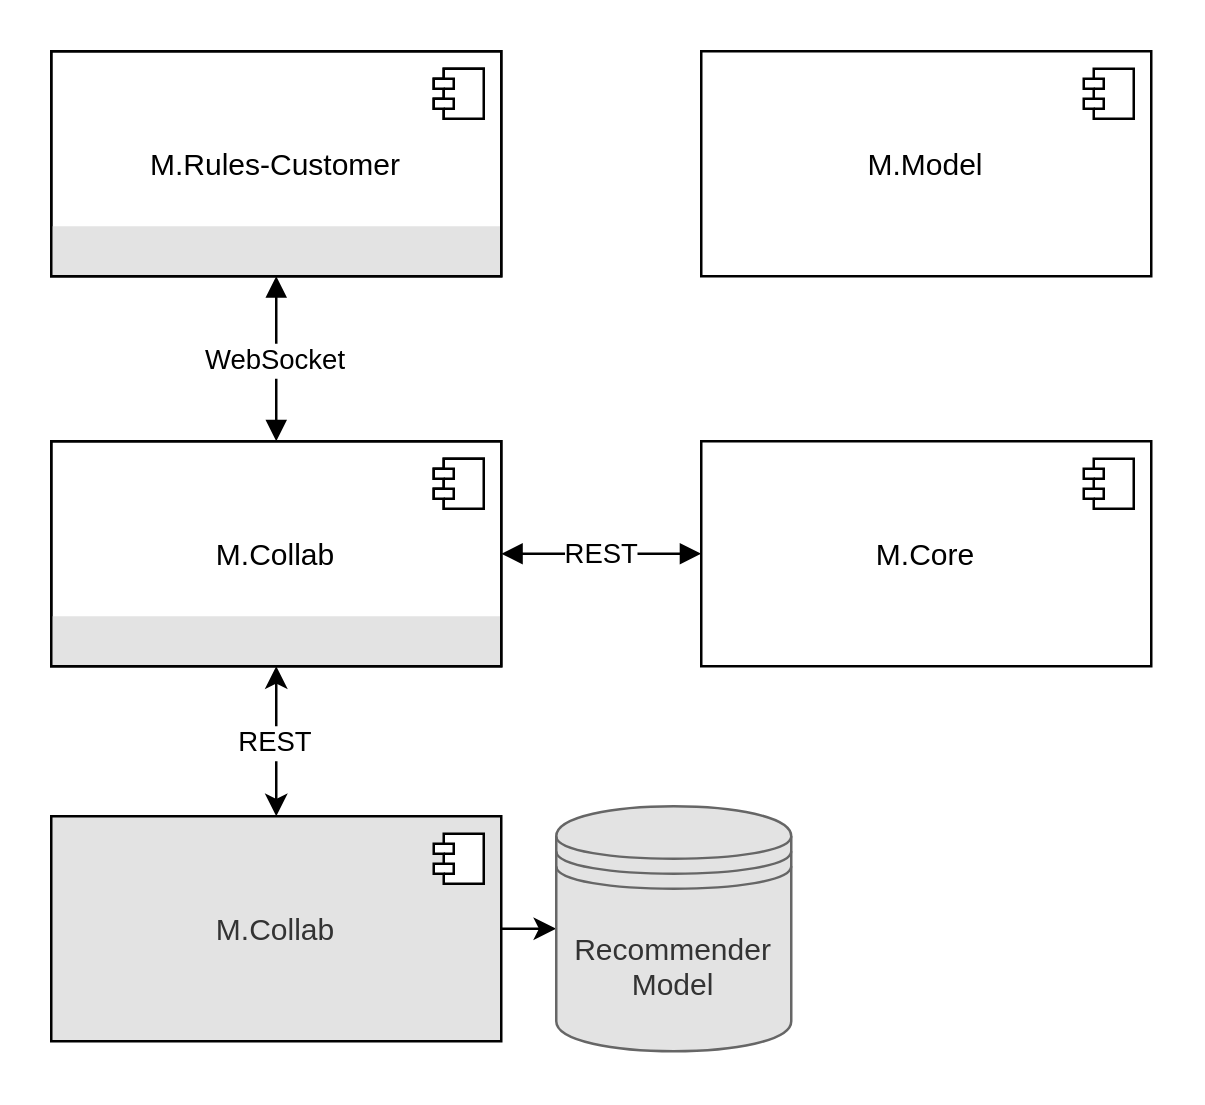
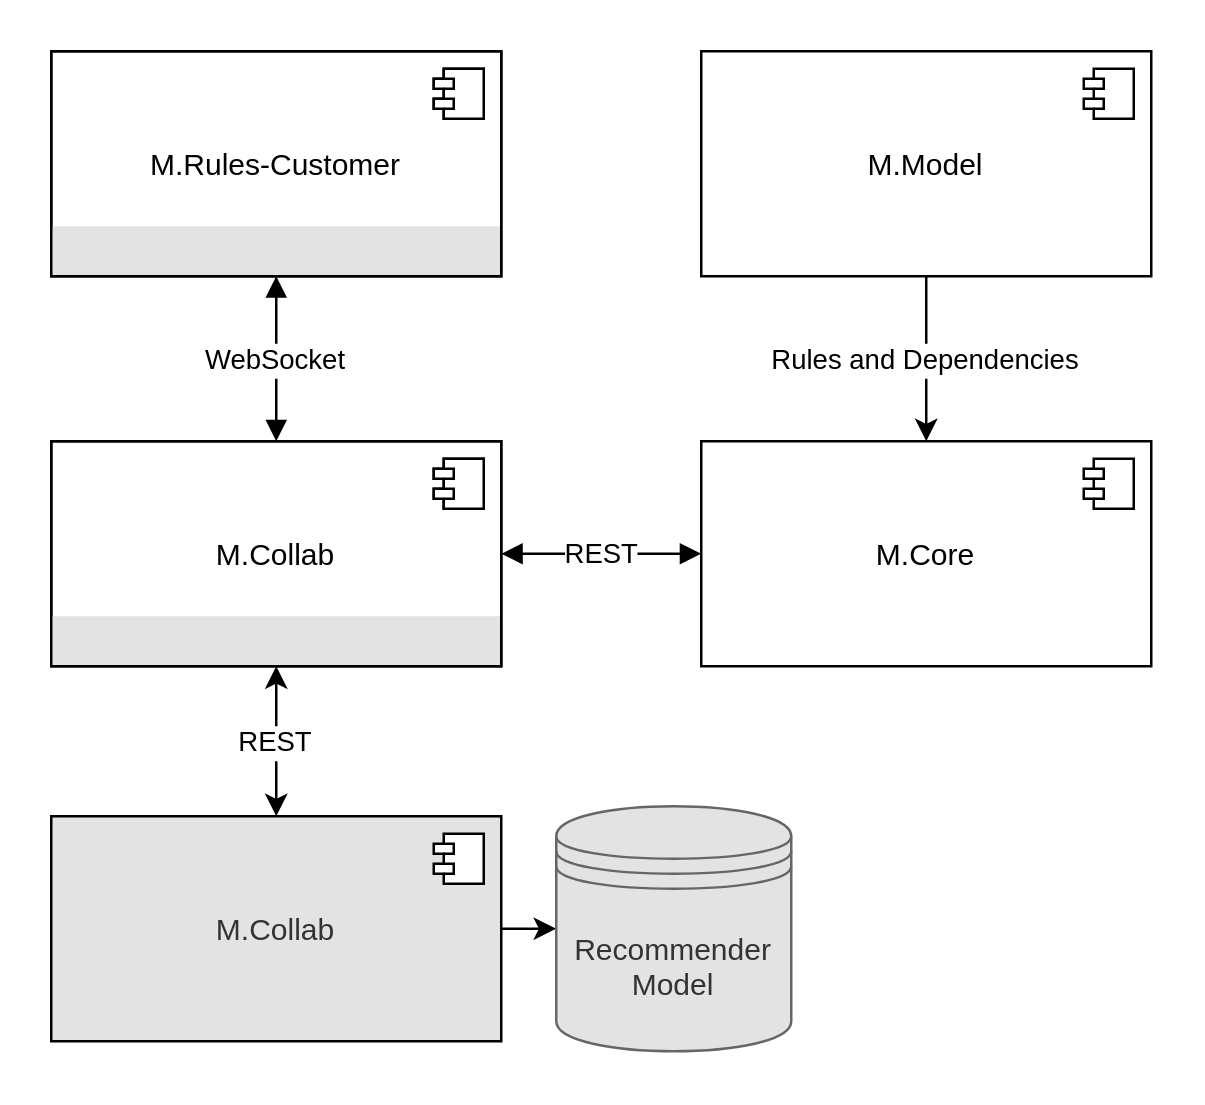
none -> (926, 352)
